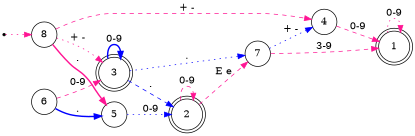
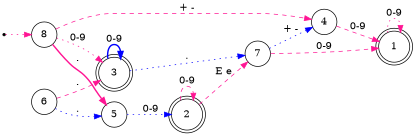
(78, 38) -> (78, 38)
(324, 46) -> (324, 46)
(78, 82) -> (78, 82)
(148, 92) -> none
(74, 115) -> (74, 115)
